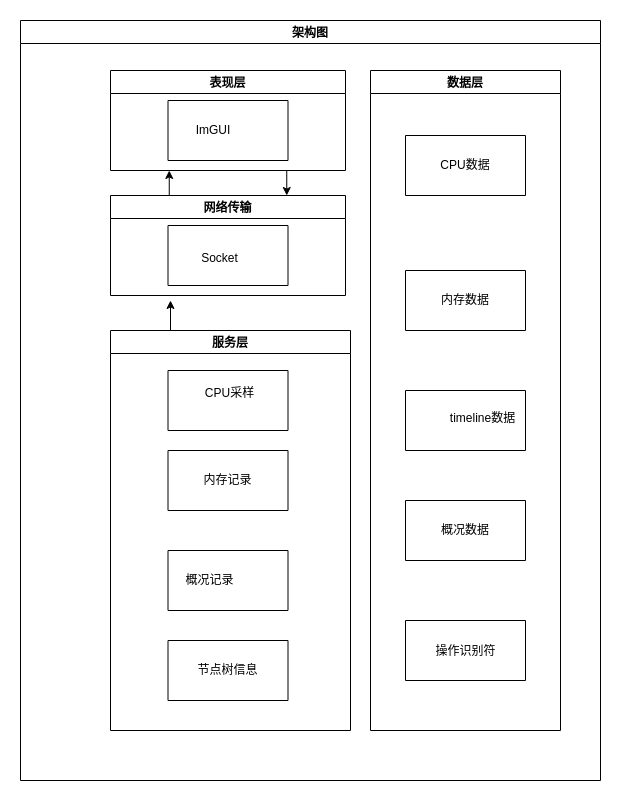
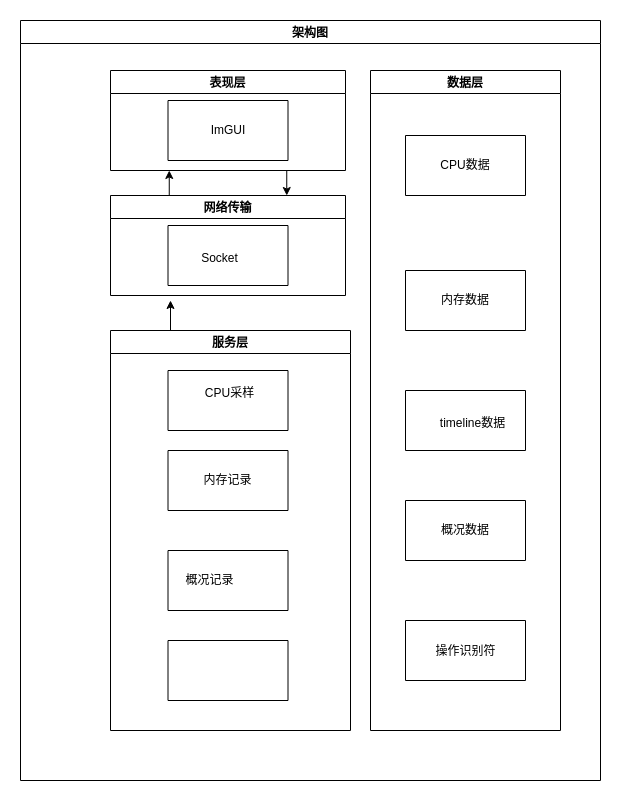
(213, 131) -> (228, 131)
(483, 418) -> (473, 423)
(228, 671) -> none
